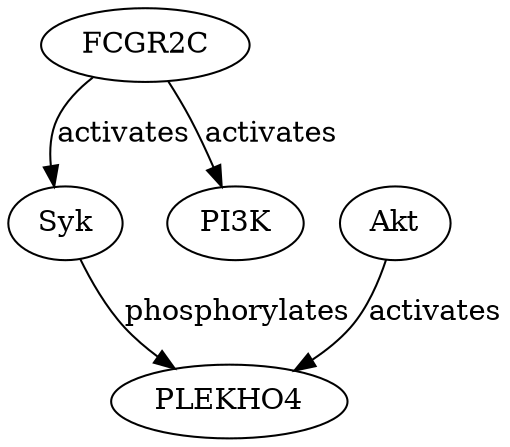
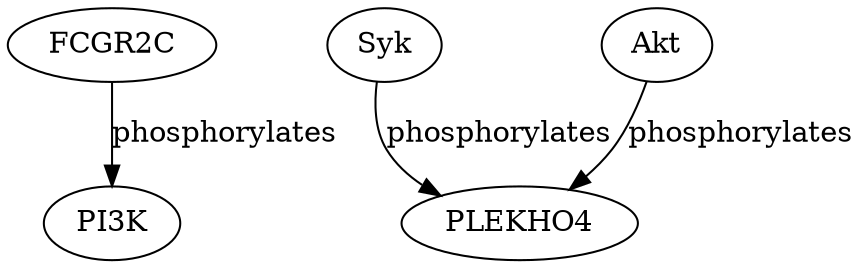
(59, 116) -> none
(271, 134) -> (225, 134)
(435, 312) -> (741, 134)
